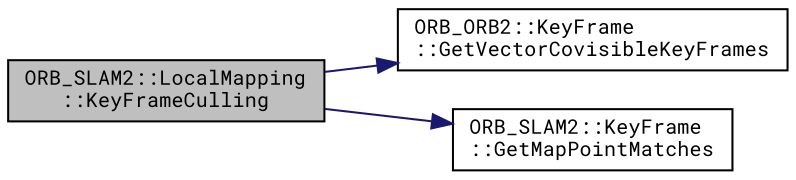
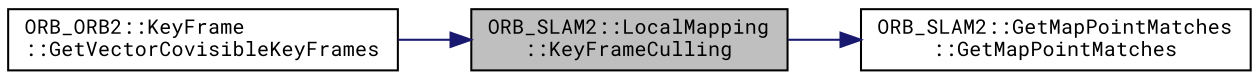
(351, 69) -> (424, 40)
(593, 140) -> (1056, 40)
